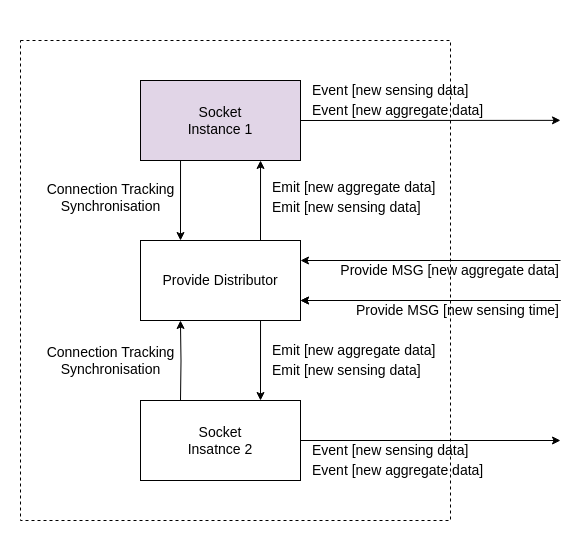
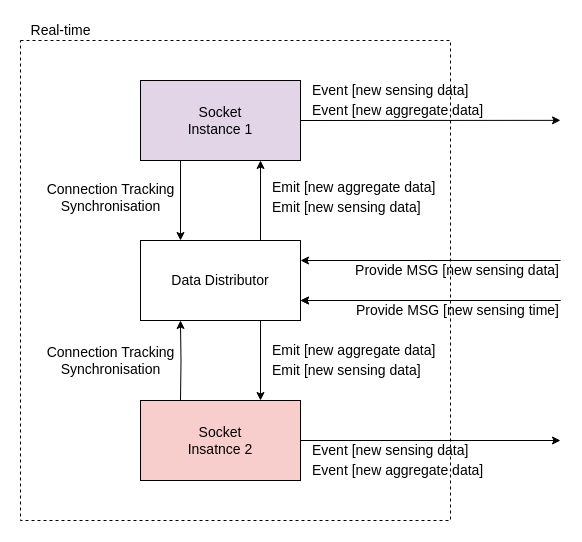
none -> (61, 31)
(443, 271) -> (453, 271)
(221, 281) -> (221, 281)
(221, 441) -> (221, 441)
